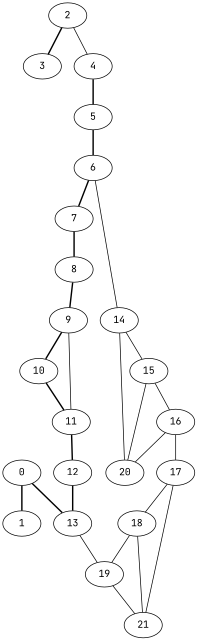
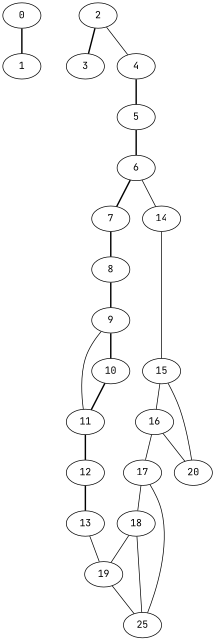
(122, 396) -> none
(47, 498) -> none
(143, 625) -> (143, 625)
